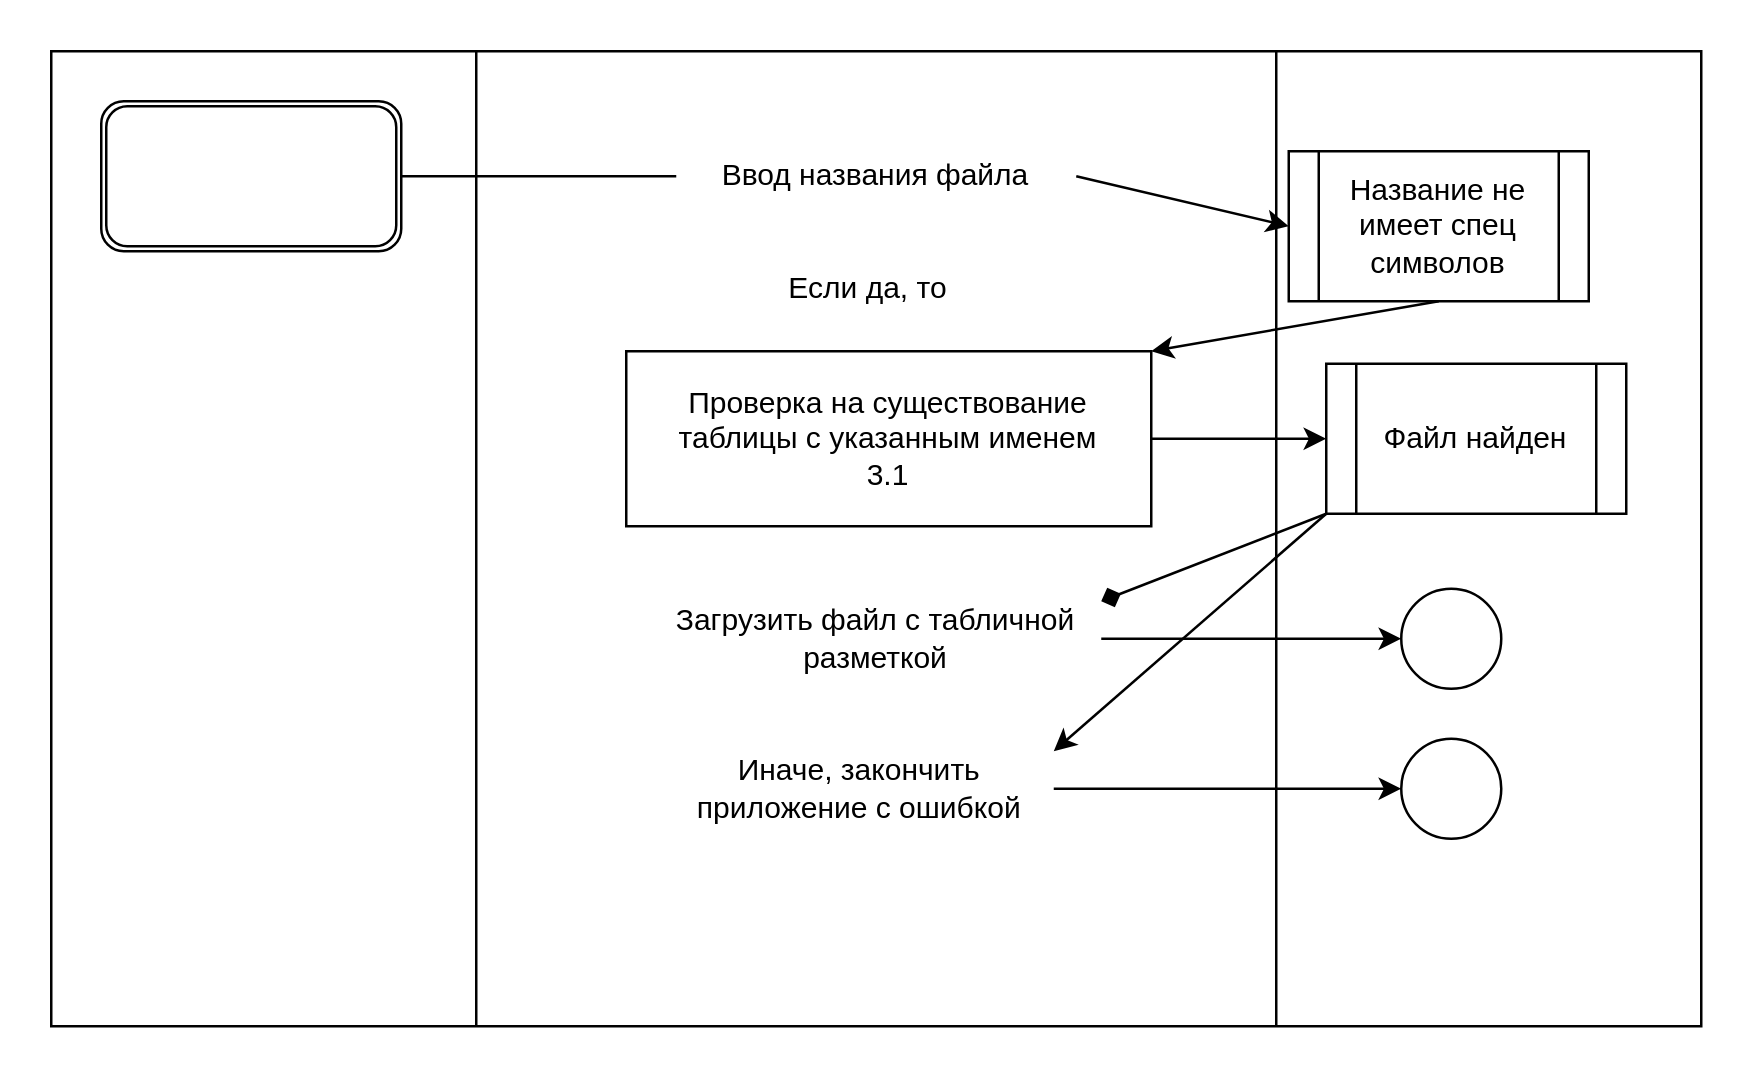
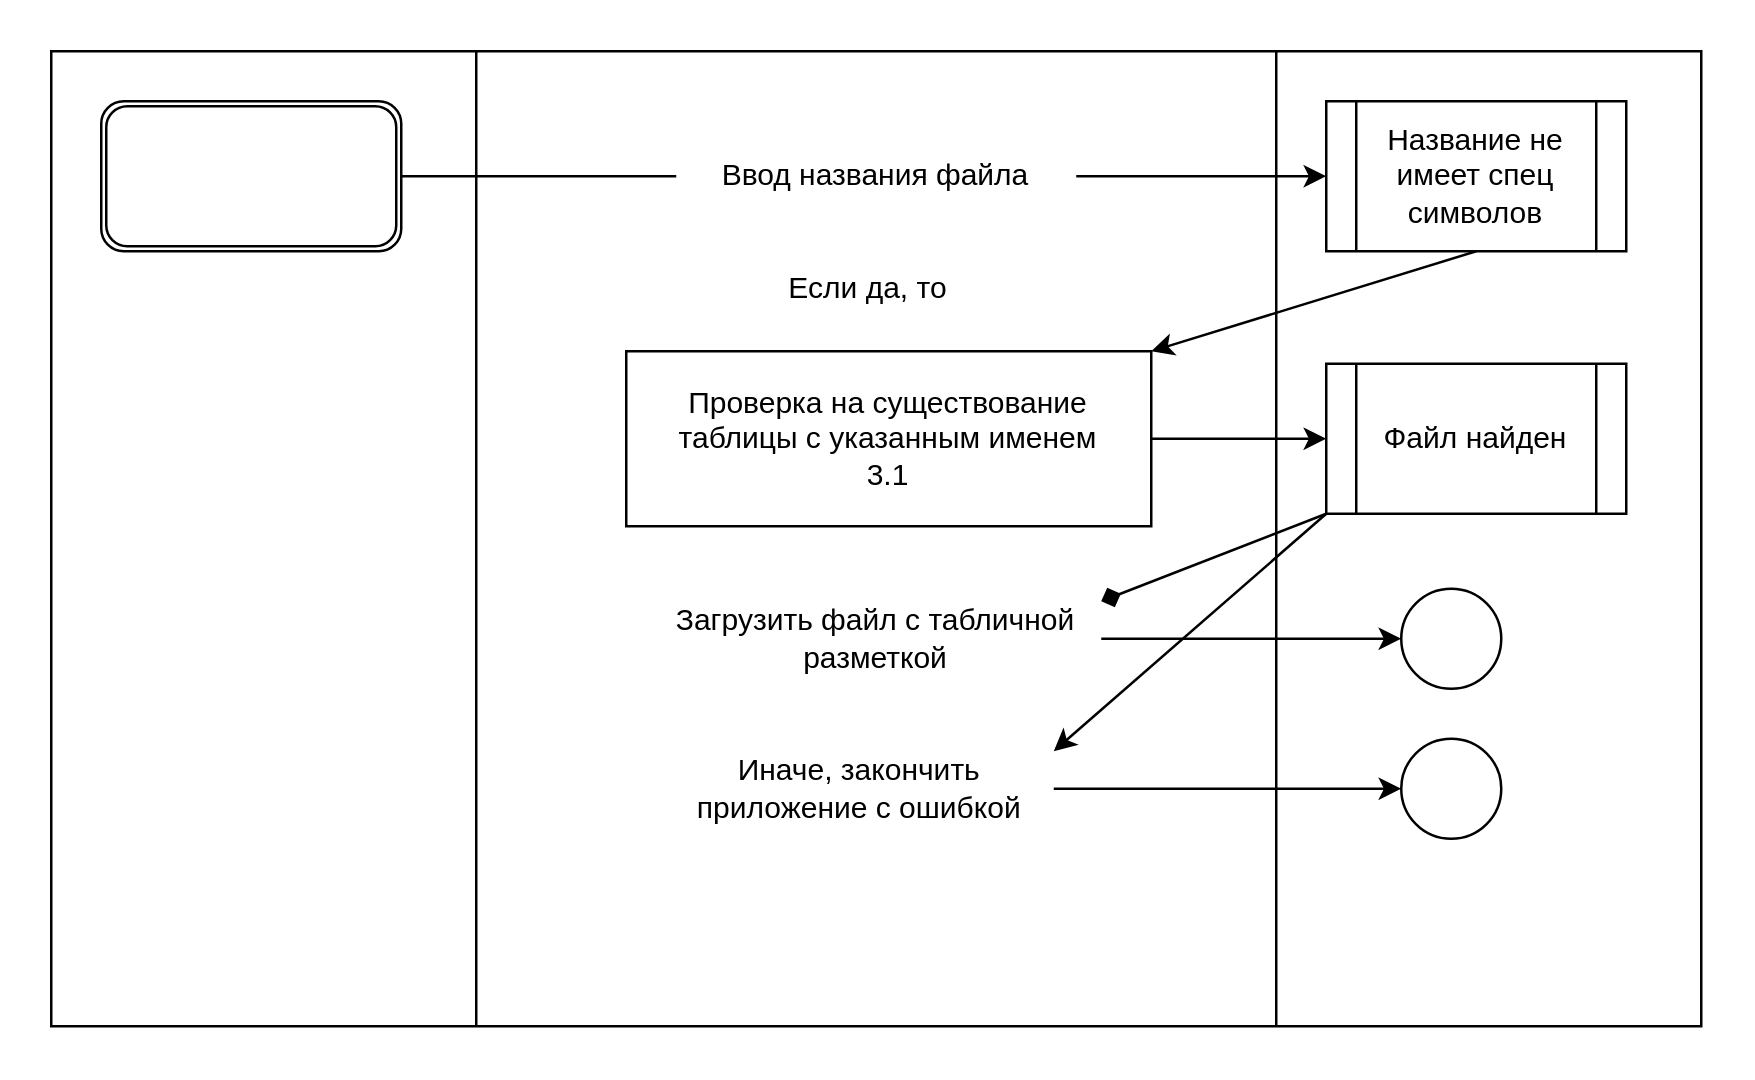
(1439, 226) -> (1476, 176)
